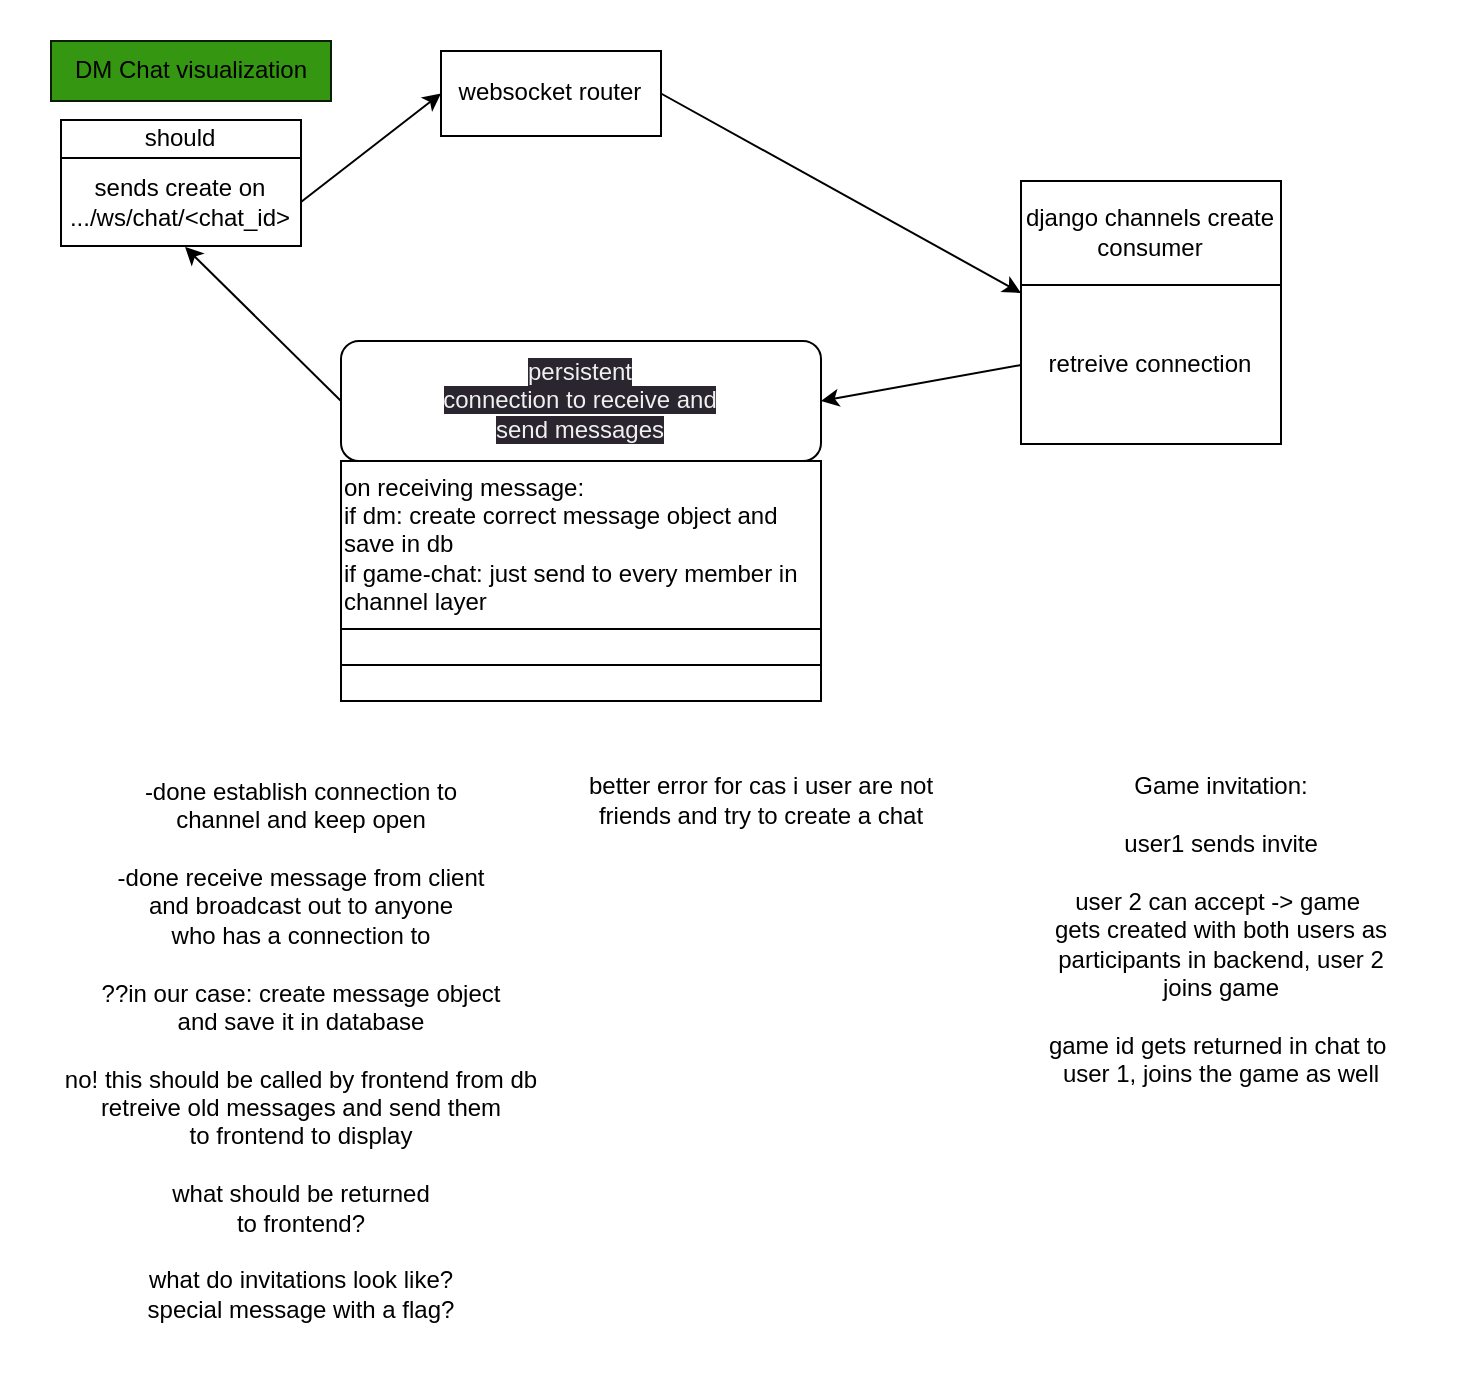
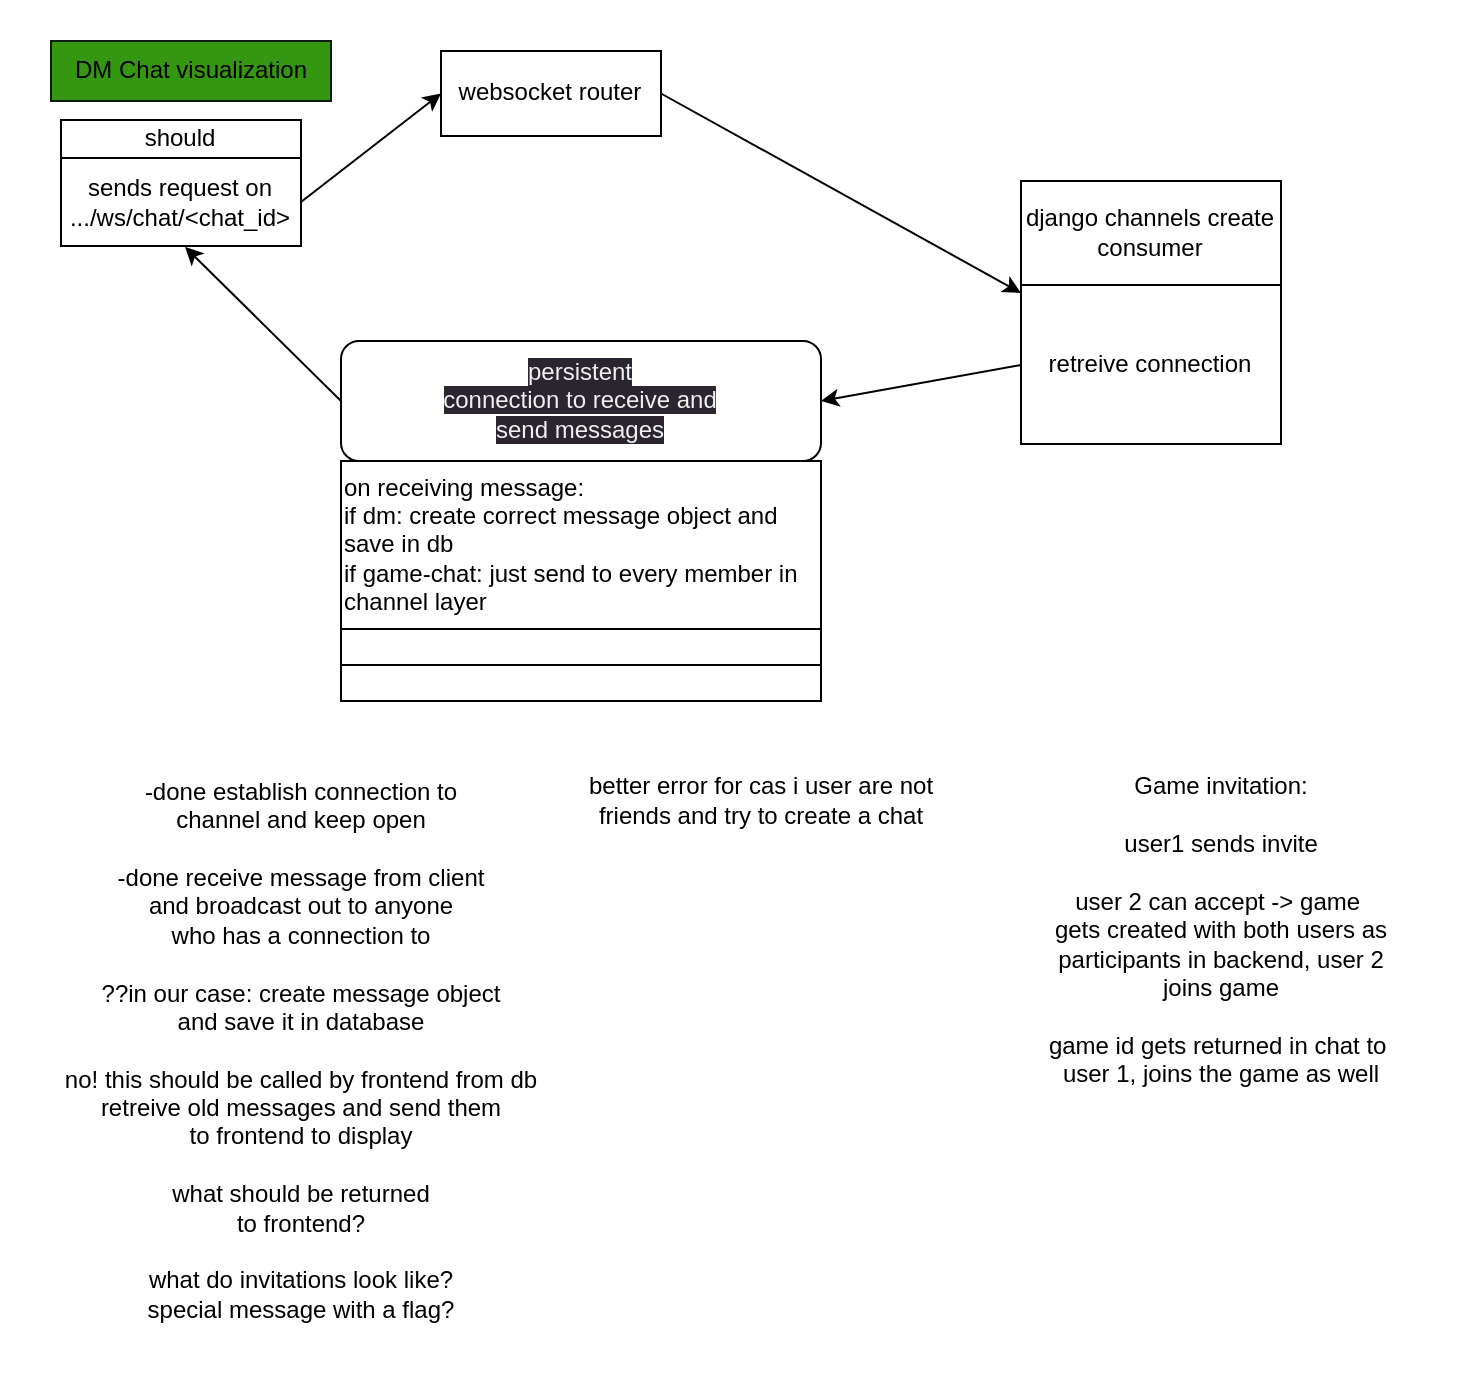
(181, 203) -> (181, 203)
